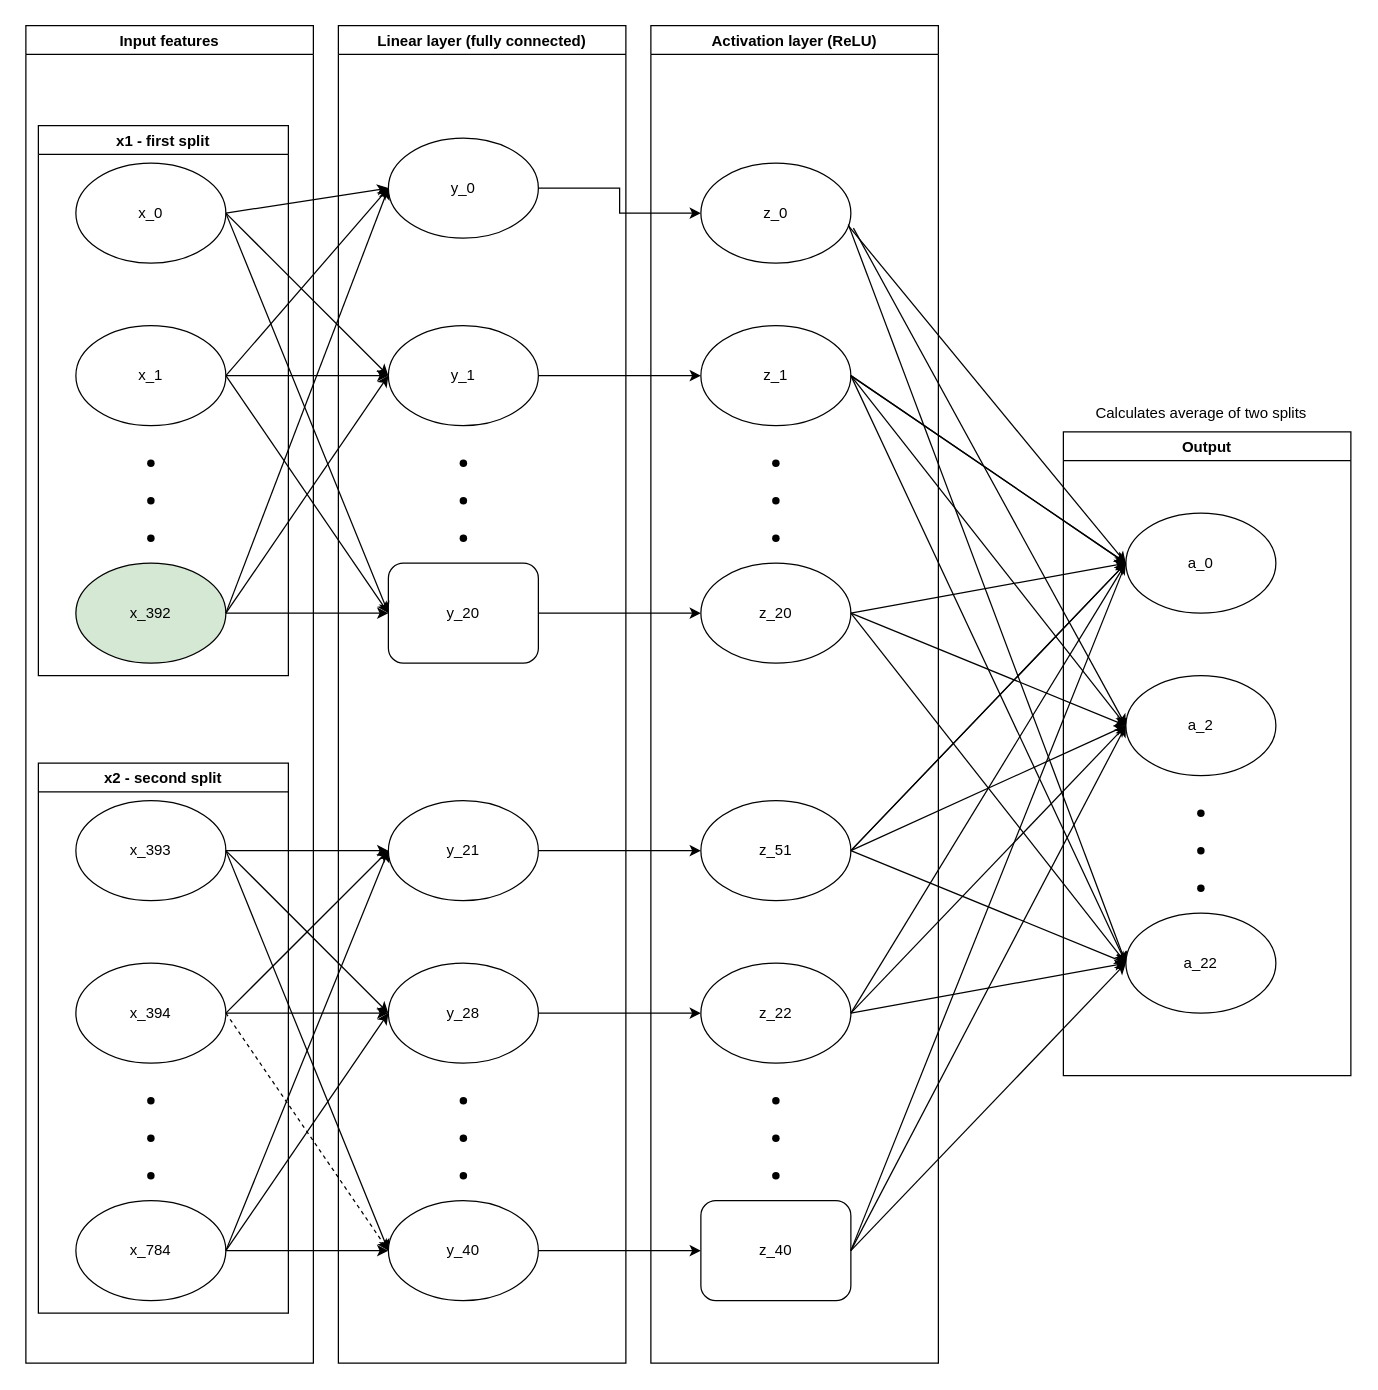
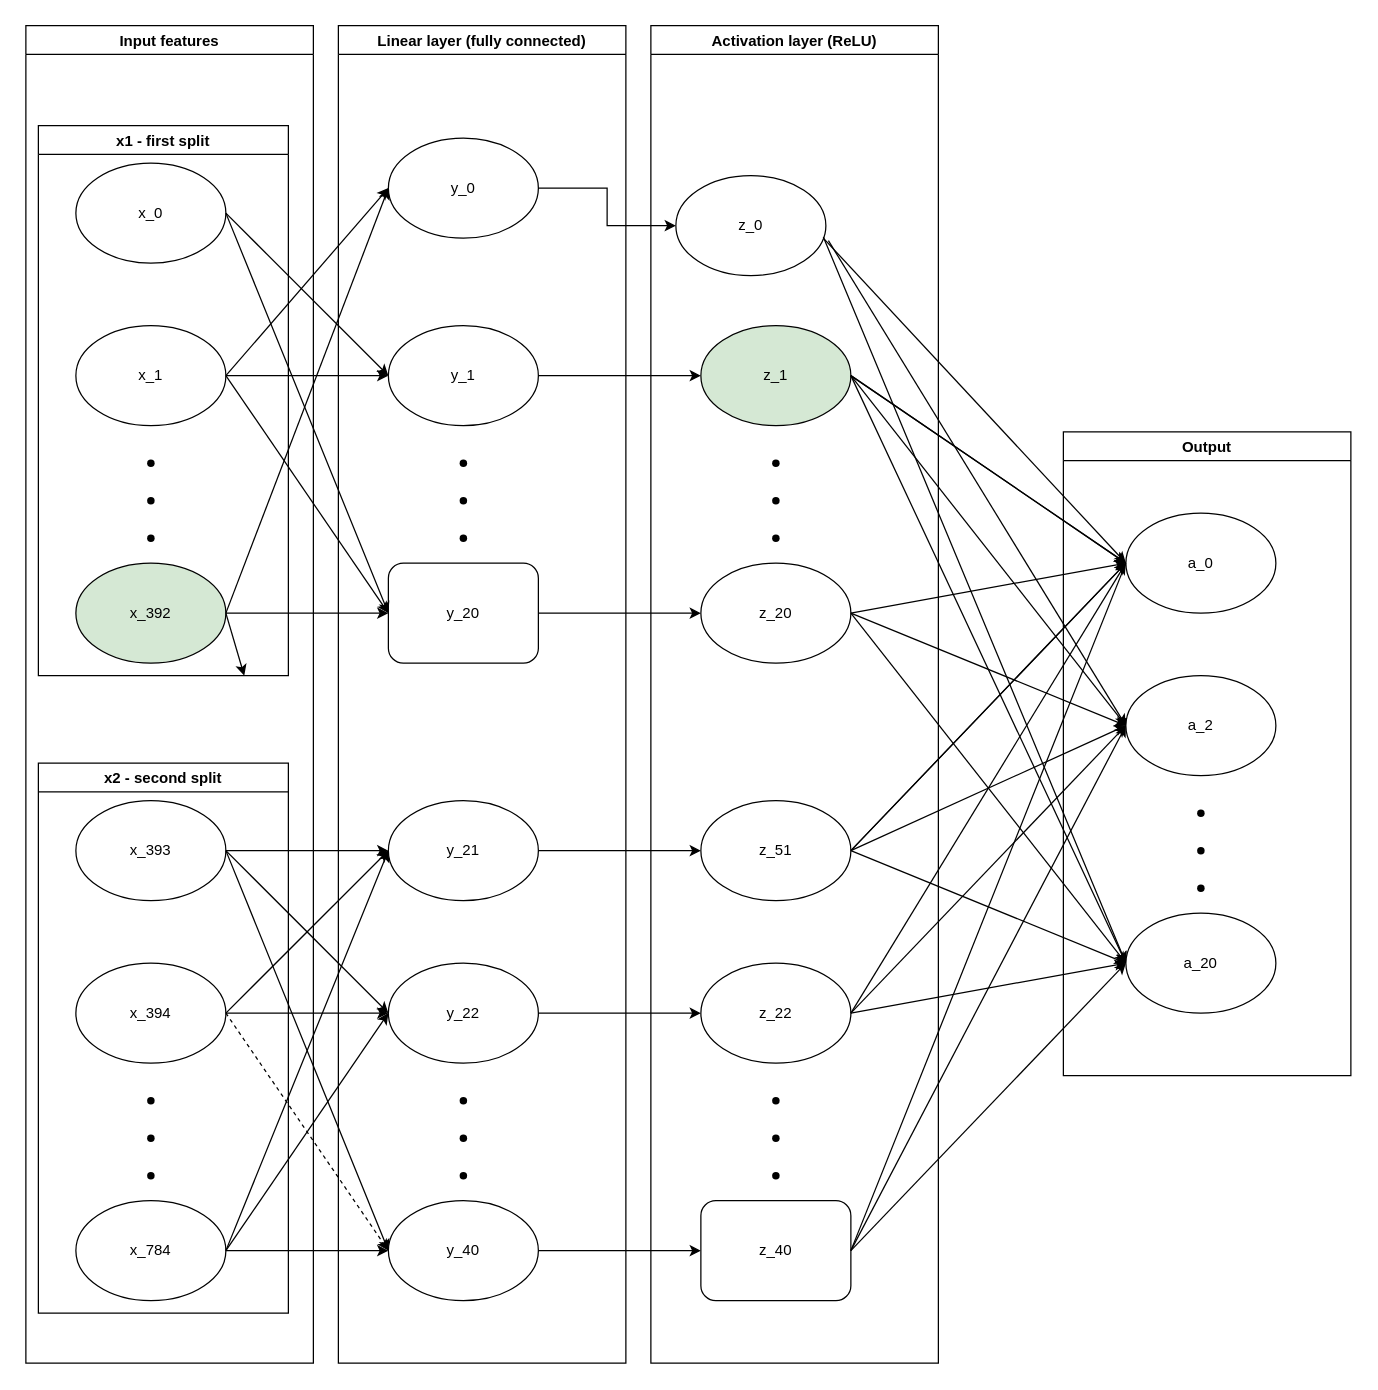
(304, 201) -> none
(776, 213) -> (751, 226)
(776, 376) -> (776, 376)
(1201, 413) -> none
(257, 568) -> (234, 642)
(1201, 963) -> (1201, 963)
(463, 1013) -> (463, 1013)
